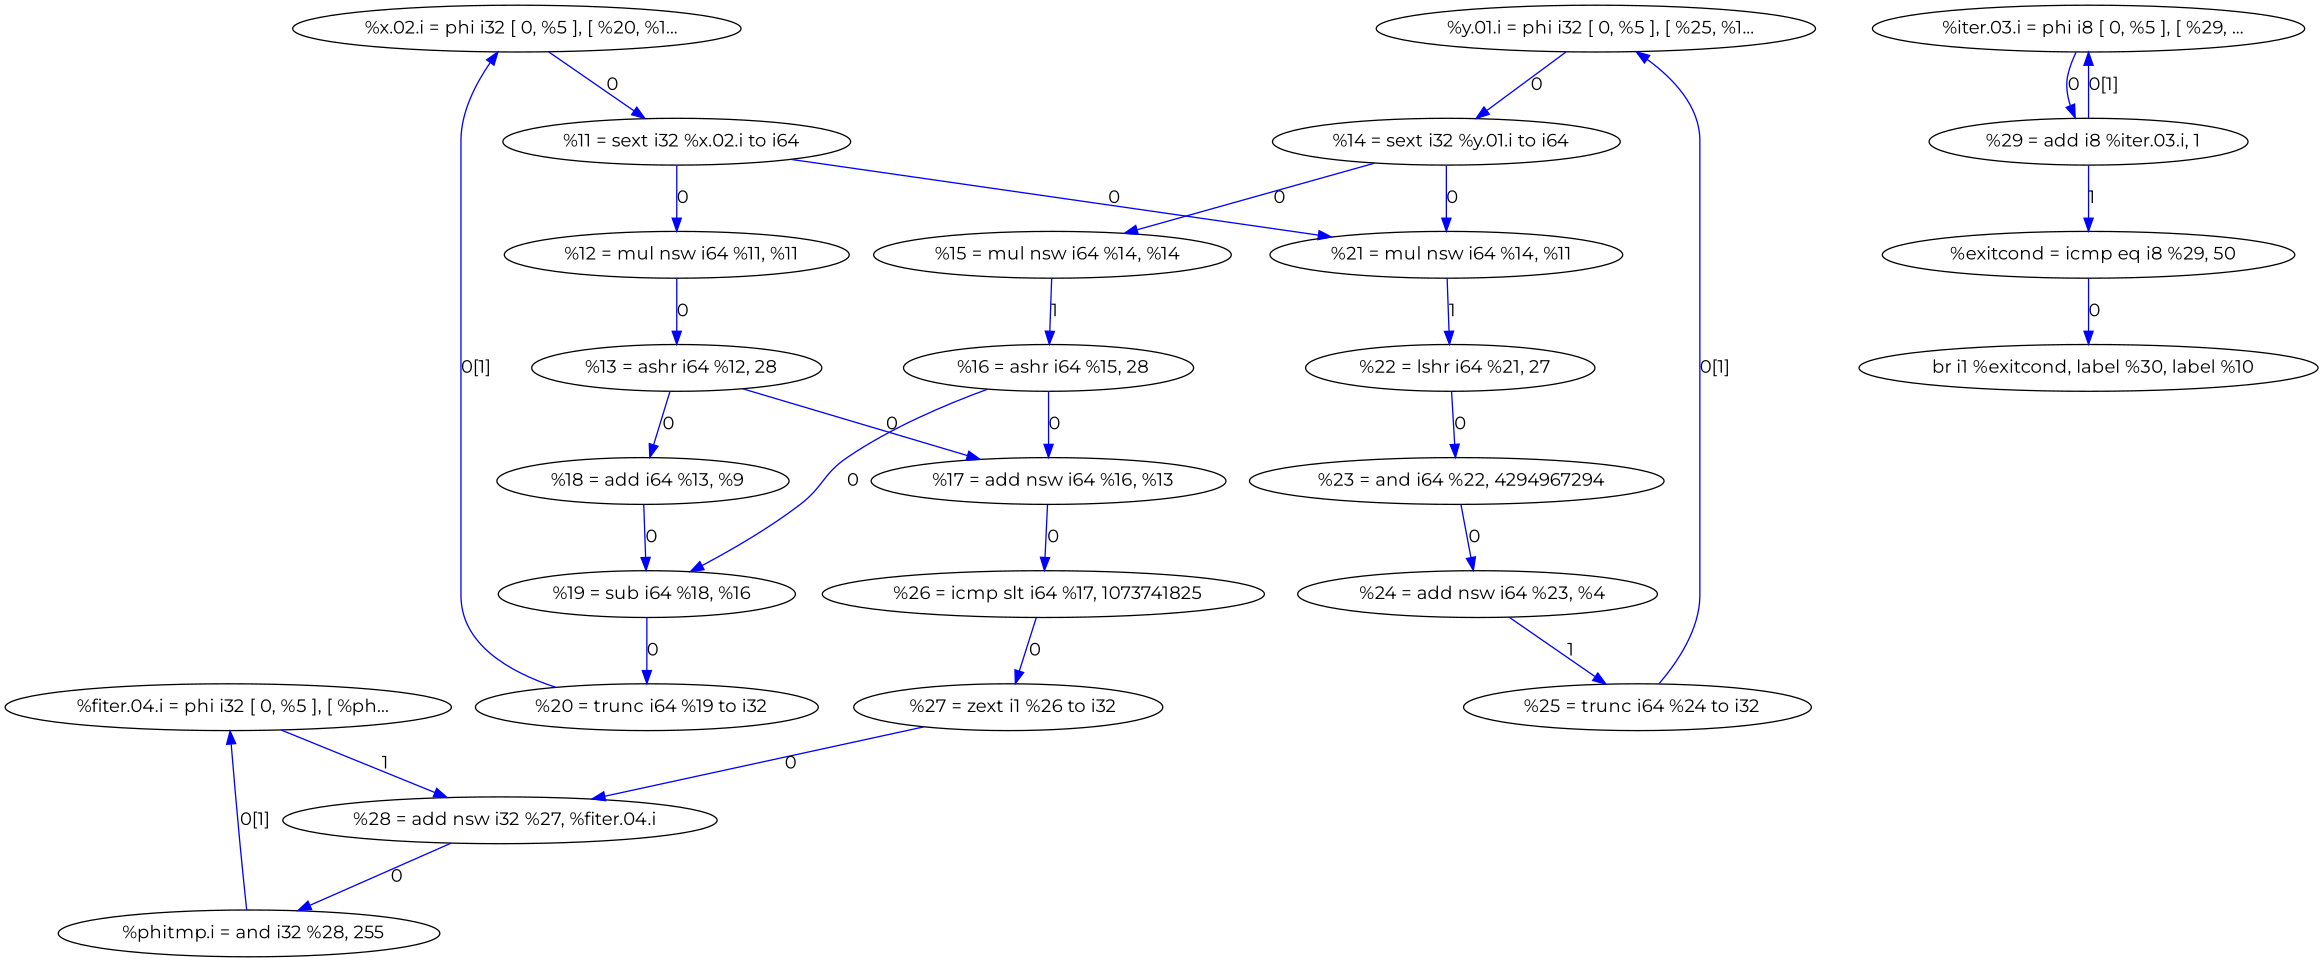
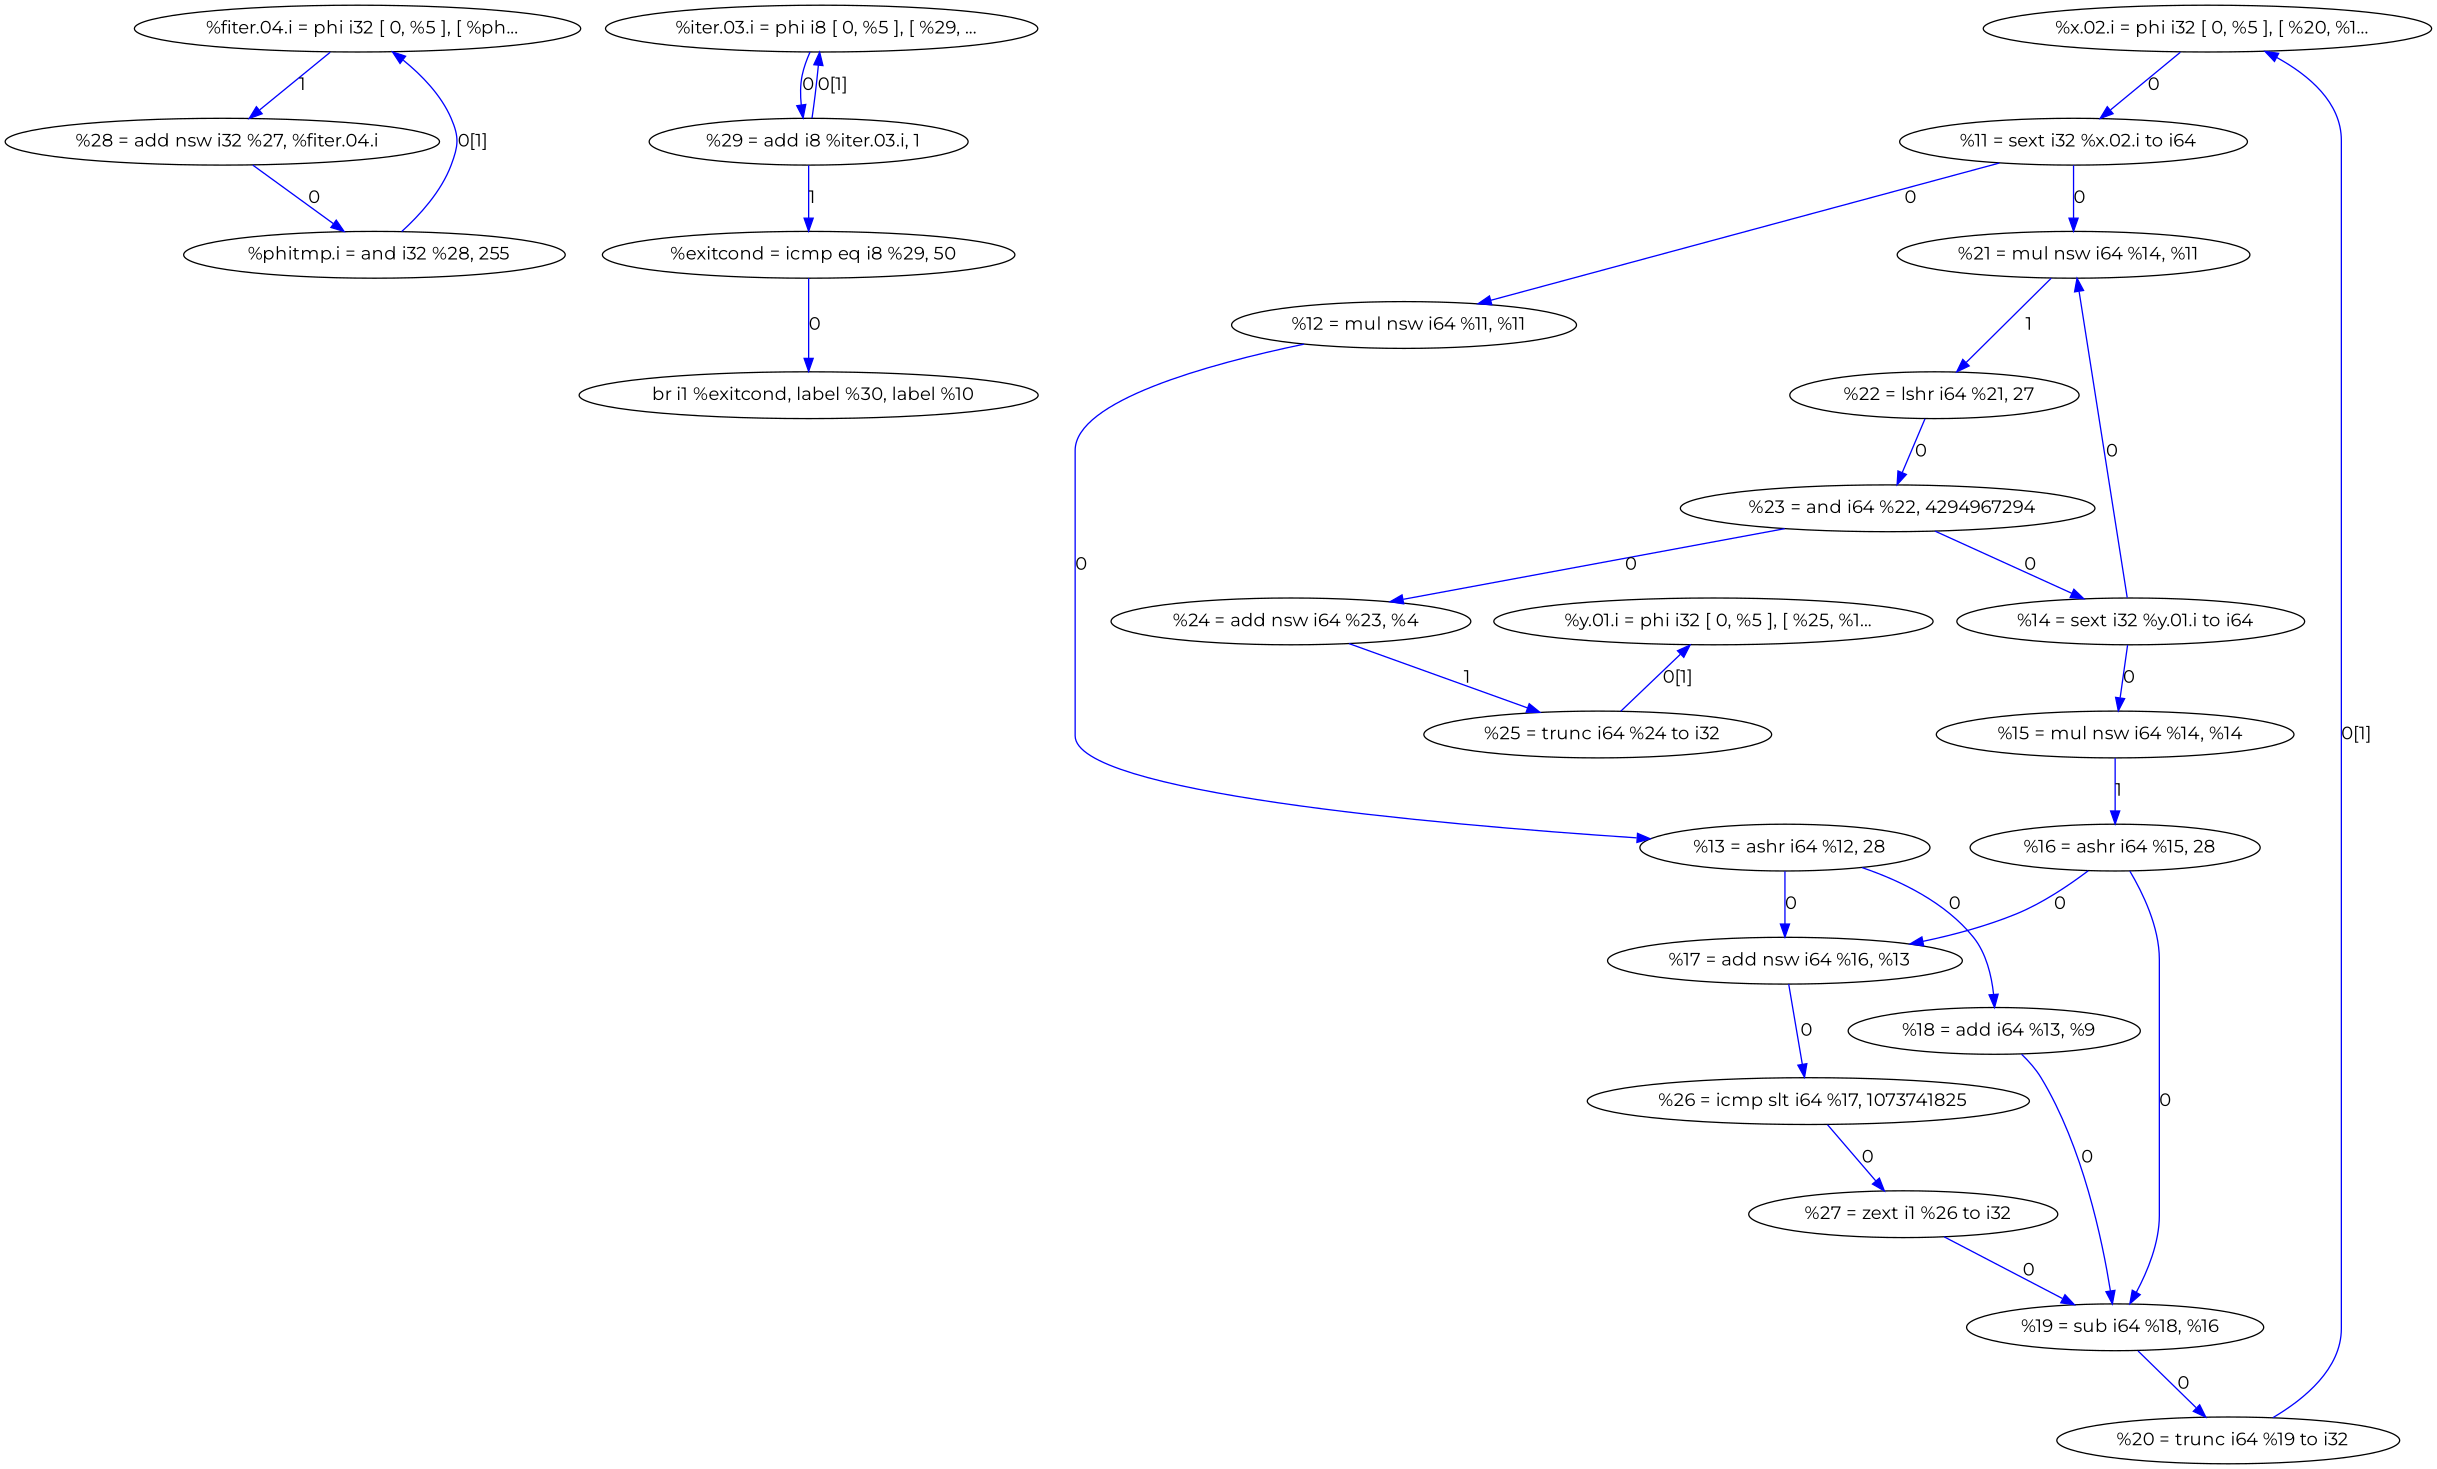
(1526, 81) -> (2003, 562)
(764, 762) -> (2003, 1268)
